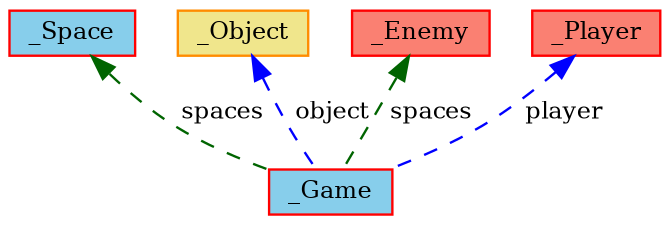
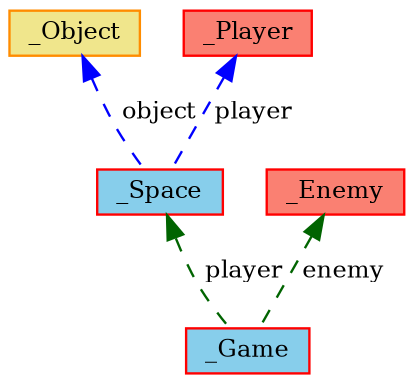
(219, 113) -> (241, 271)
(428, 113) -> (340, 271)
(287, 124) -> (115, 125)
(477, 129) -> (198, 123)
